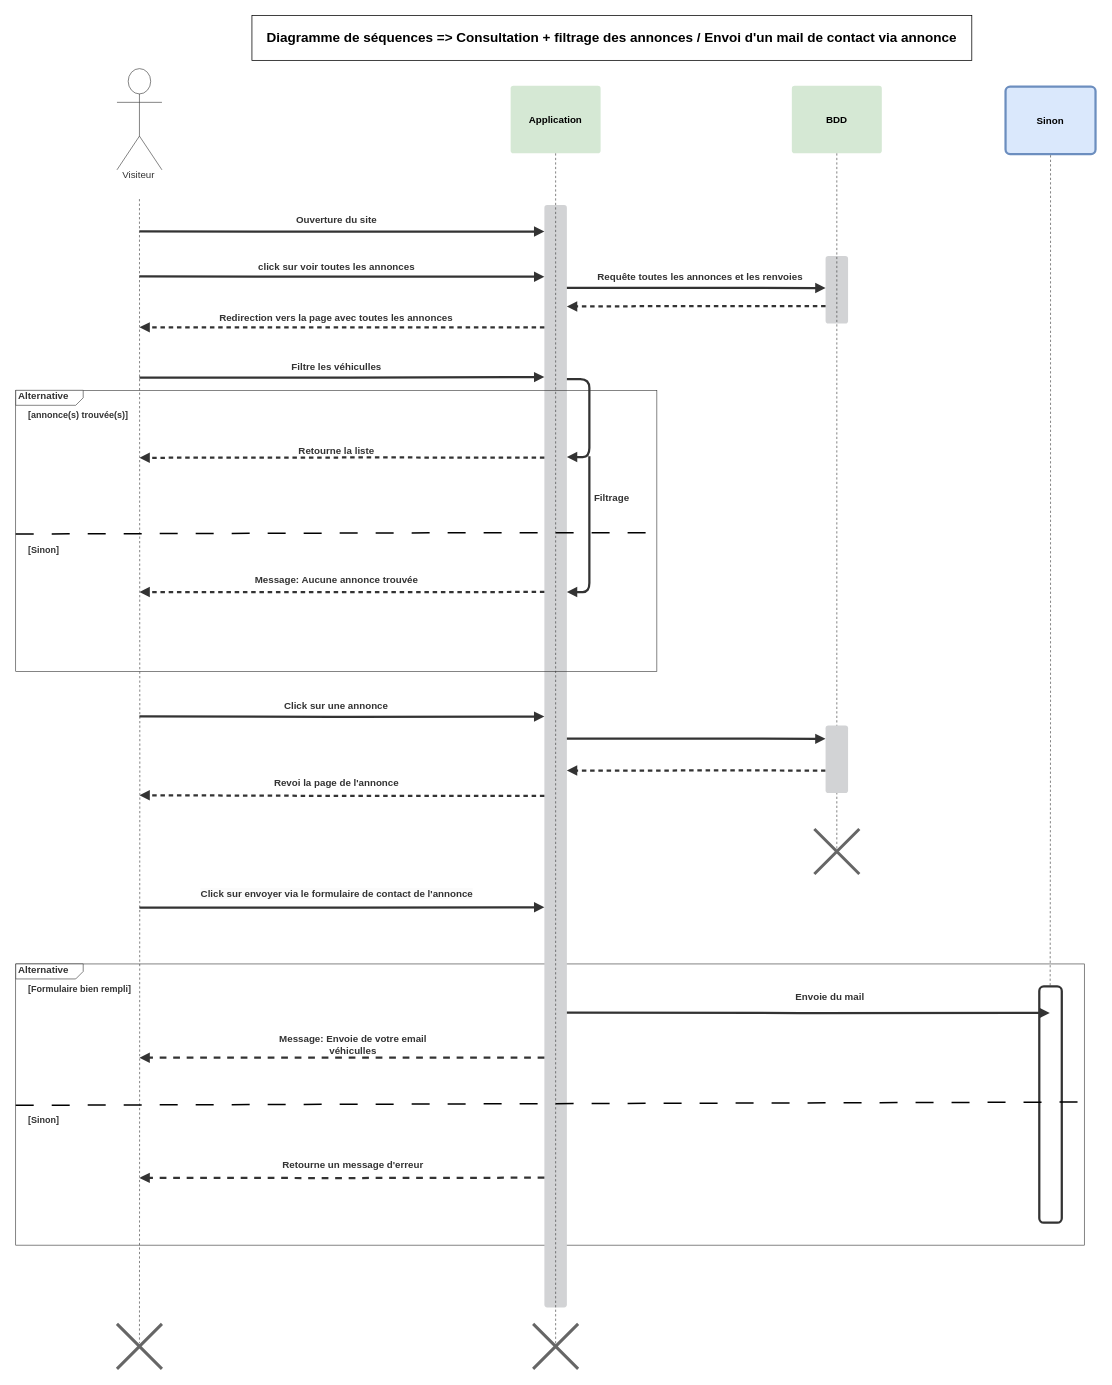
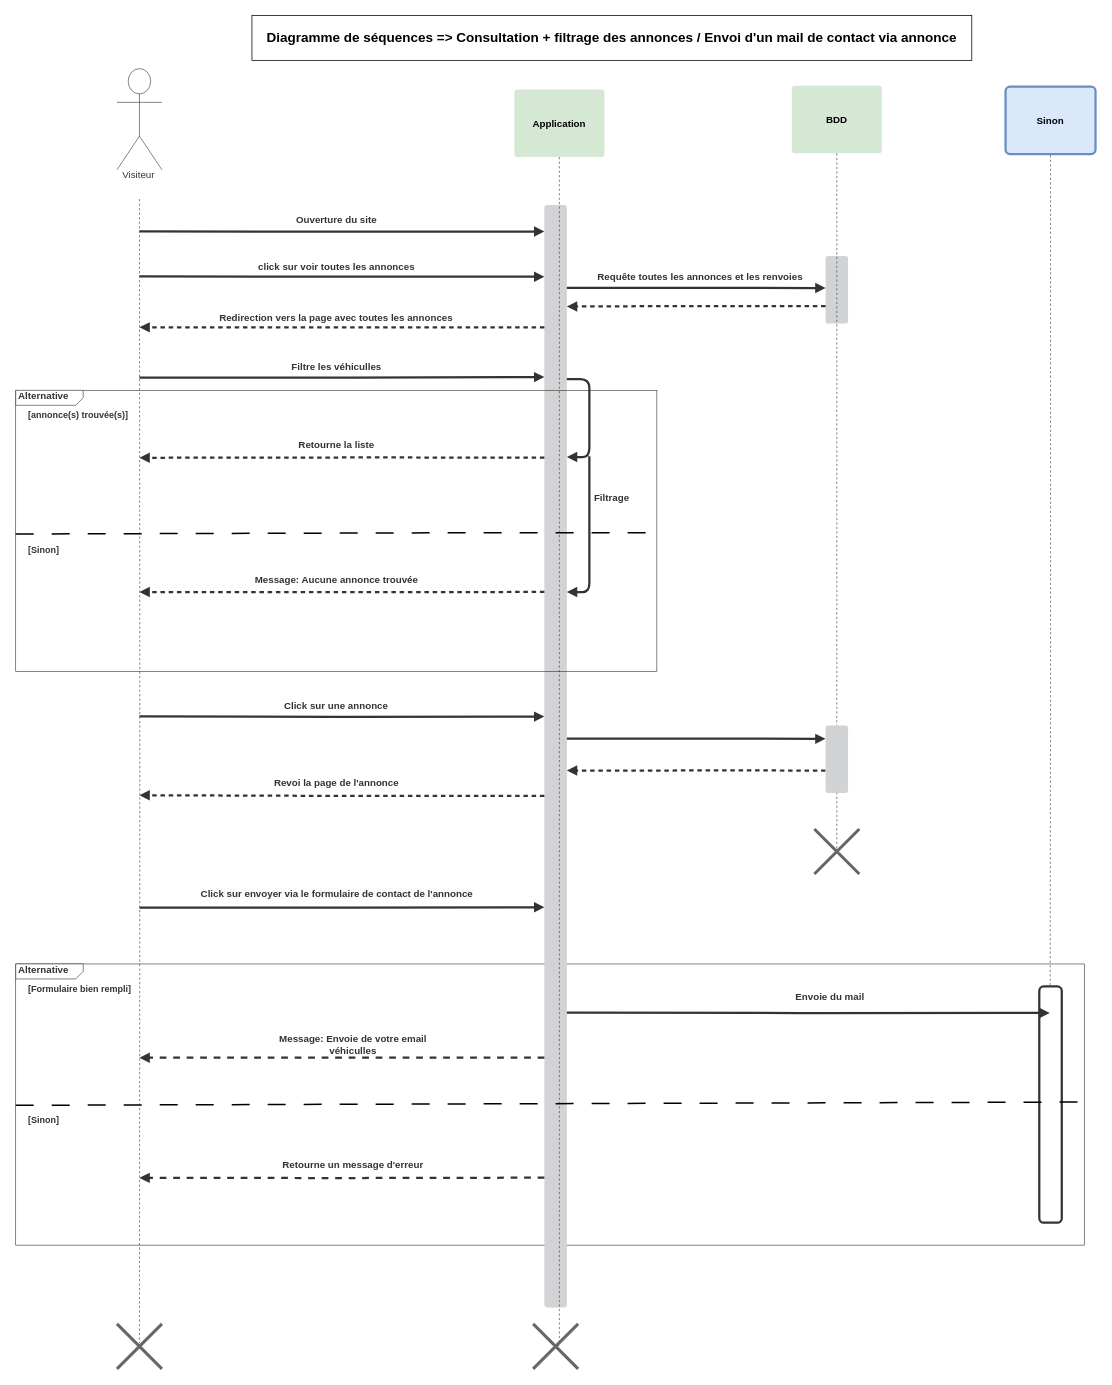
(555, 120) -> (559, 123)
(336, 450) -> (336, 445)
